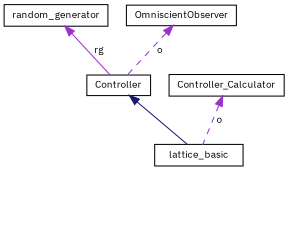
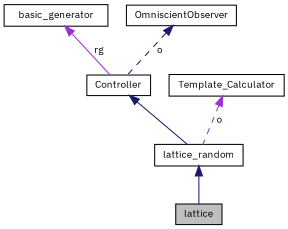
(56, 15) -> (56, 15)
(147, 54) -> (147, 54)
(227, 85) -> (227, 85)
(199, 155) -> (199, 155)
none -> (199, 214)
